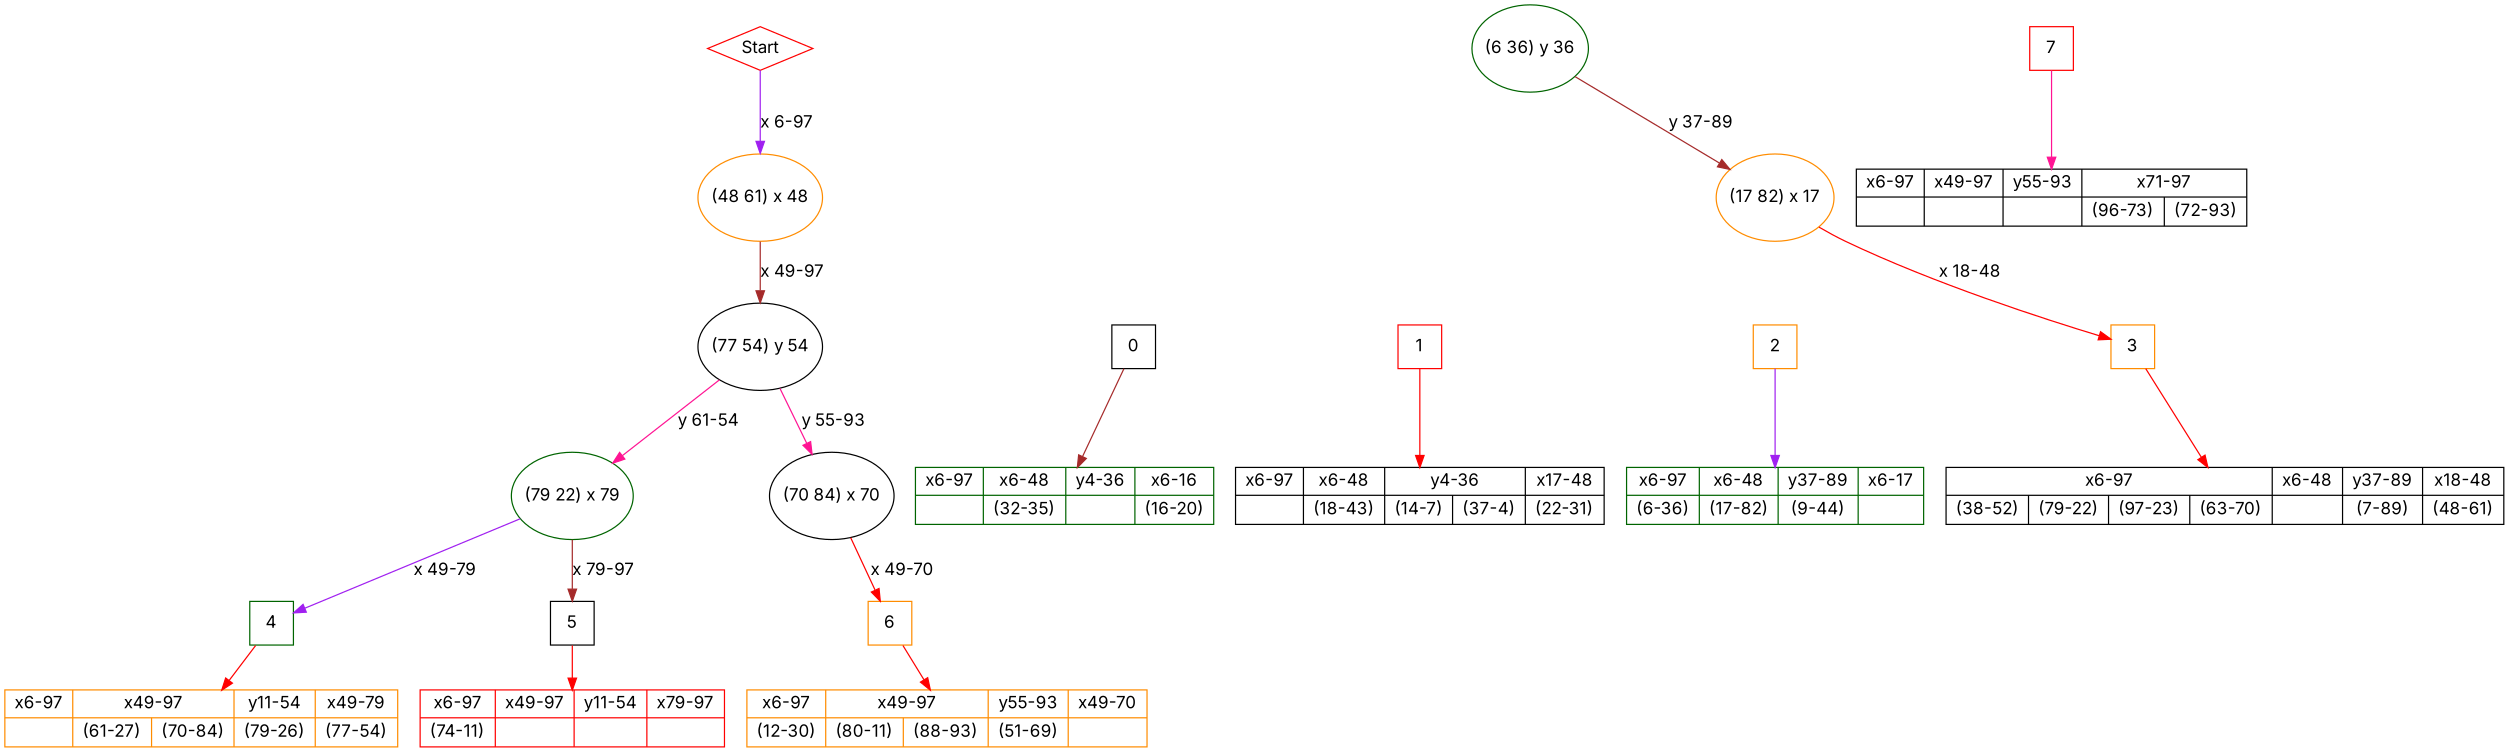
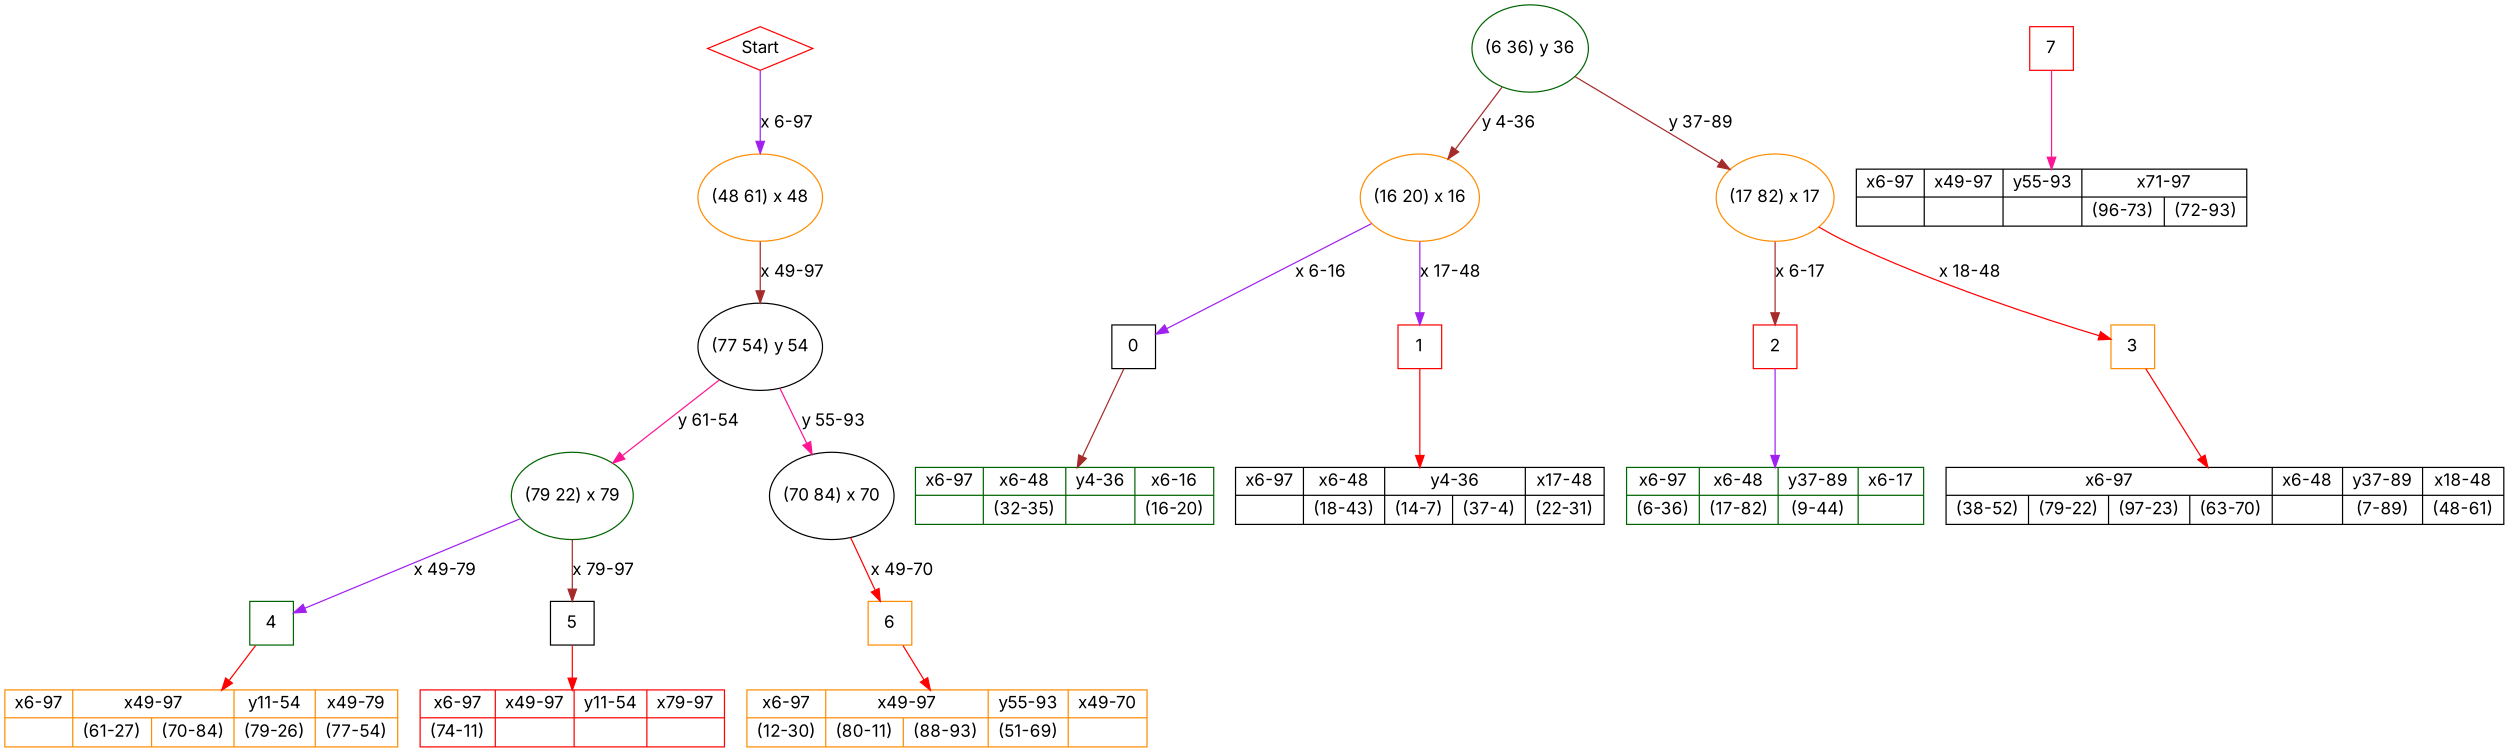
none -> (1420, 198)
none -> (1775, 277)
(1775, 347) -> (1775, 347)
